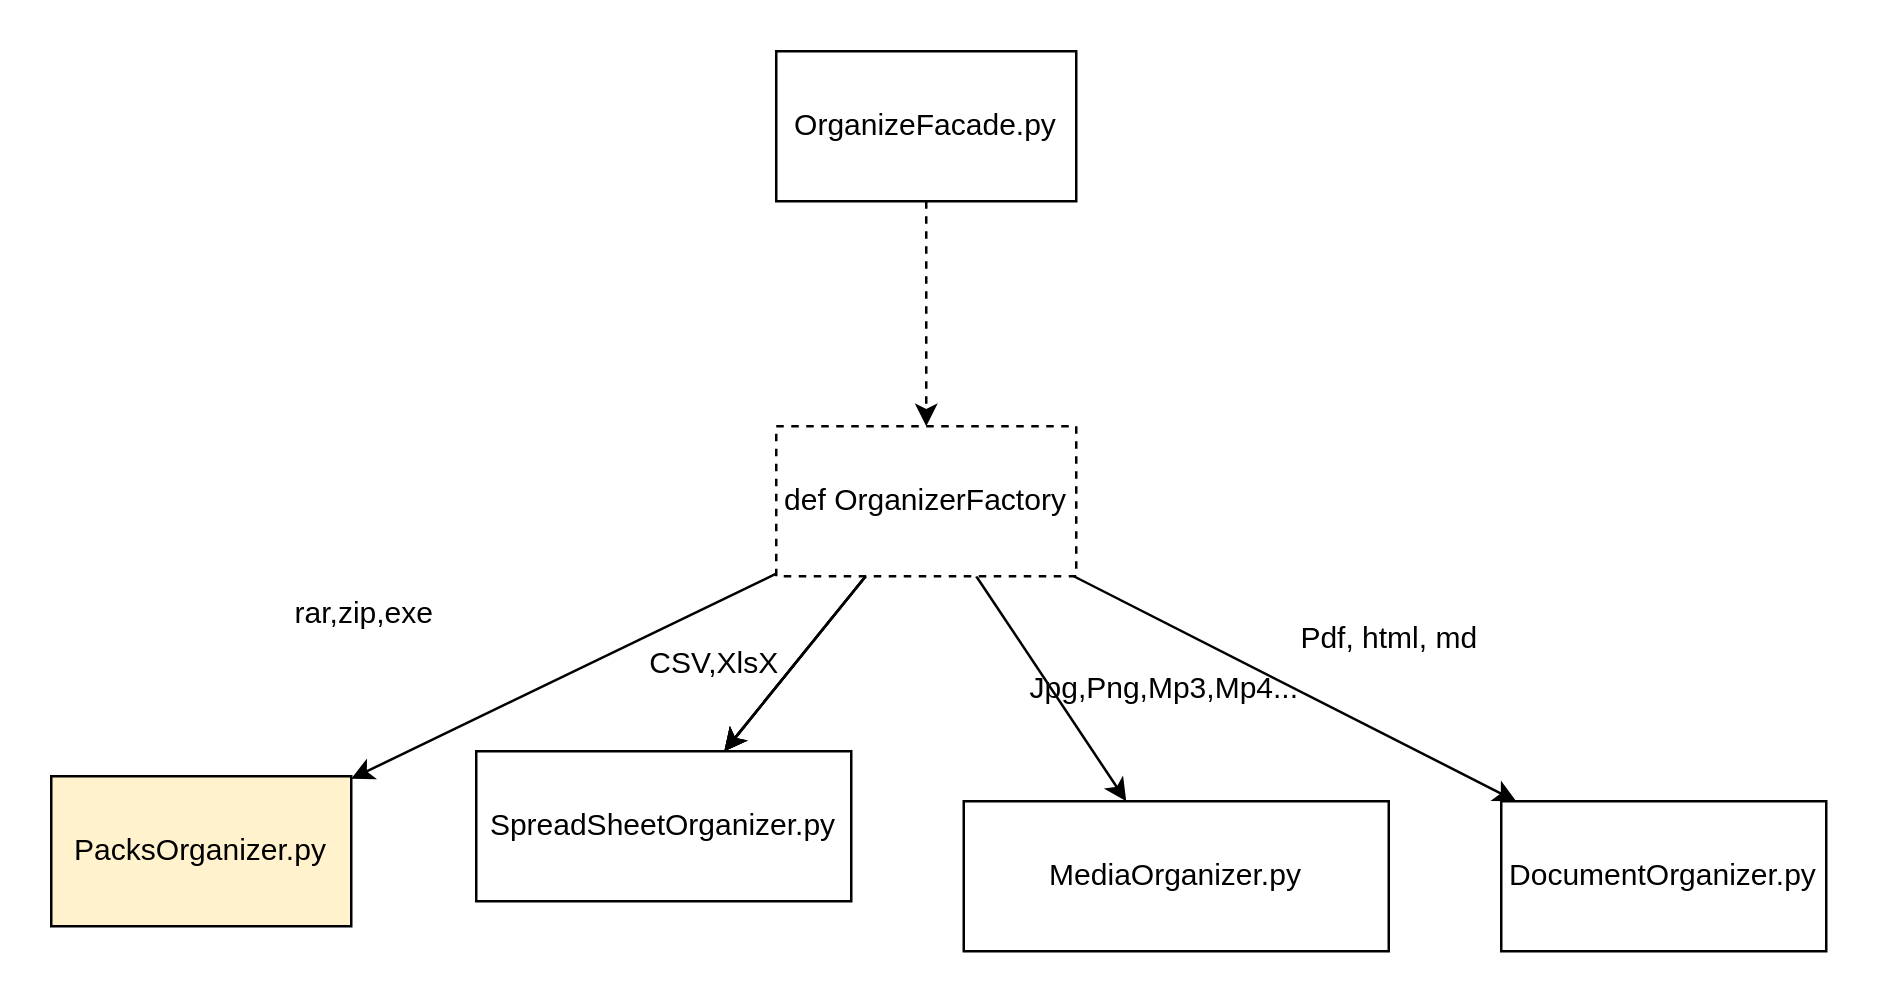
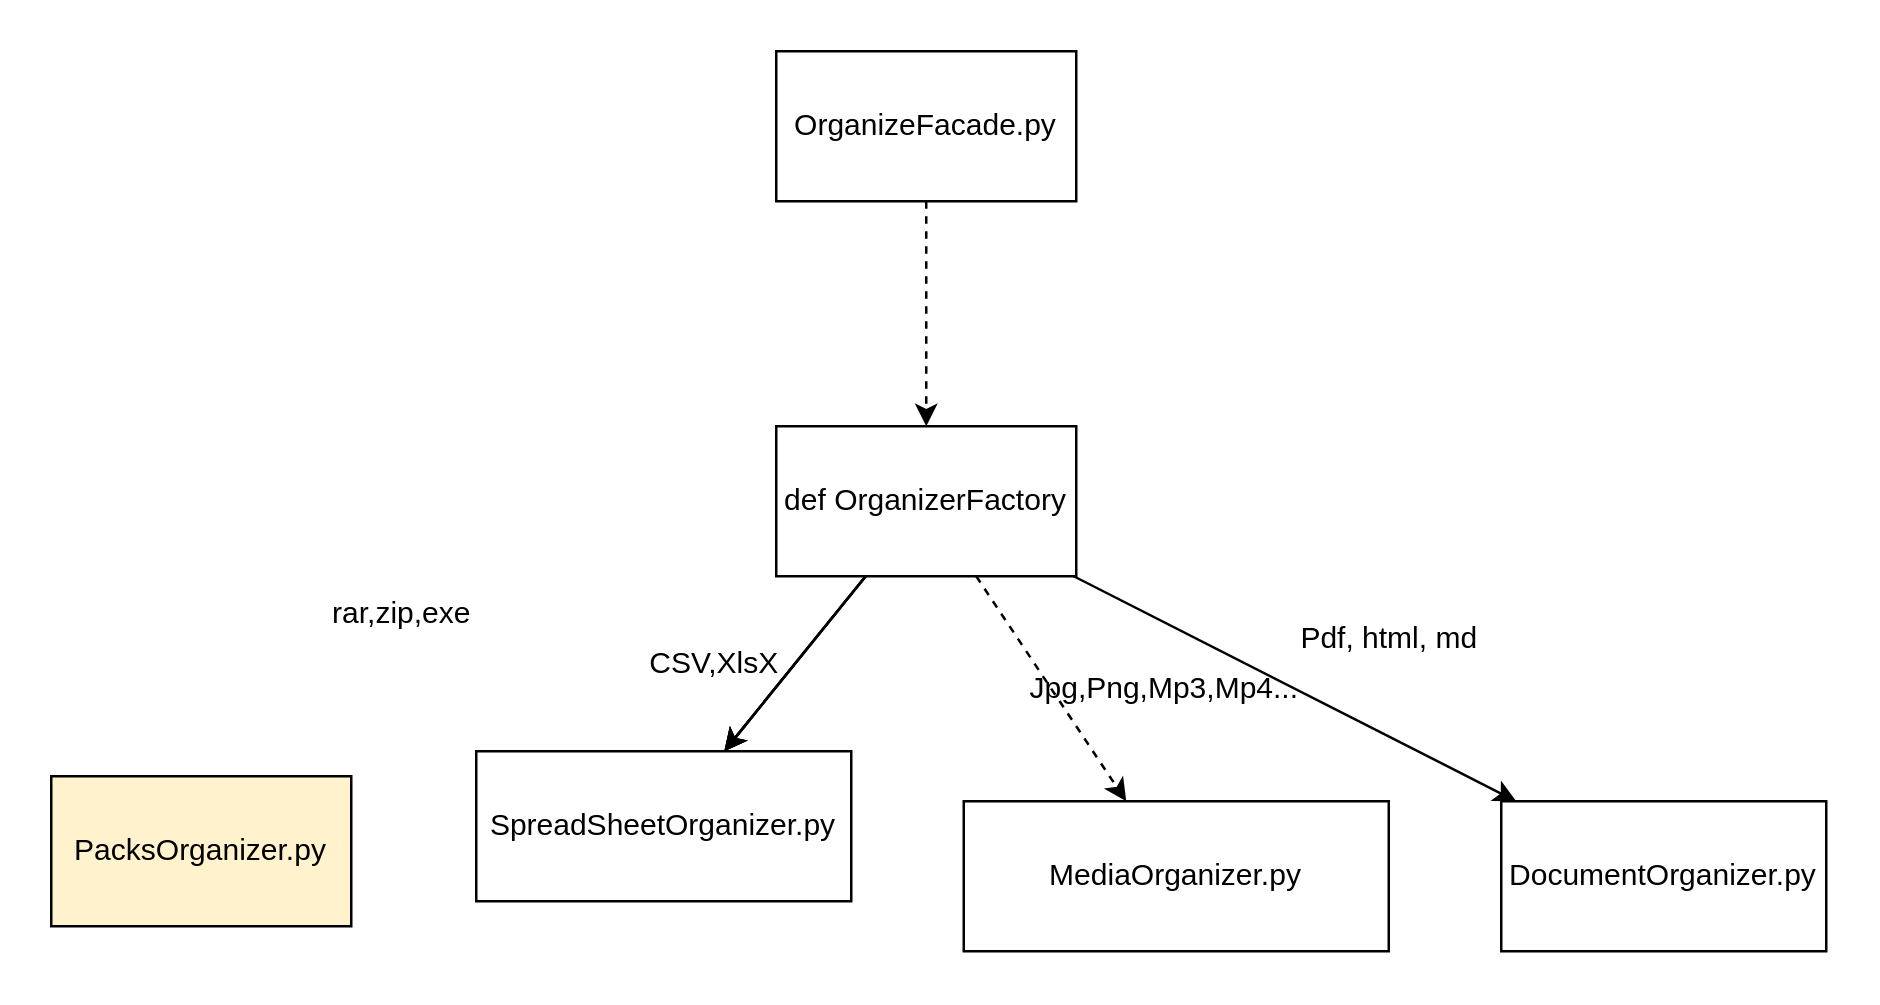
(926, 501) -> (926, 501)
(364, 614) -> (401, 614)
(571, 673) -> none
(1082, 735) -> (1082, 735)
